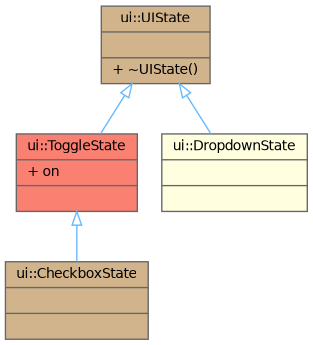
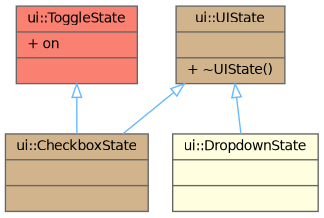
(113, 115) -> (148, 113)
